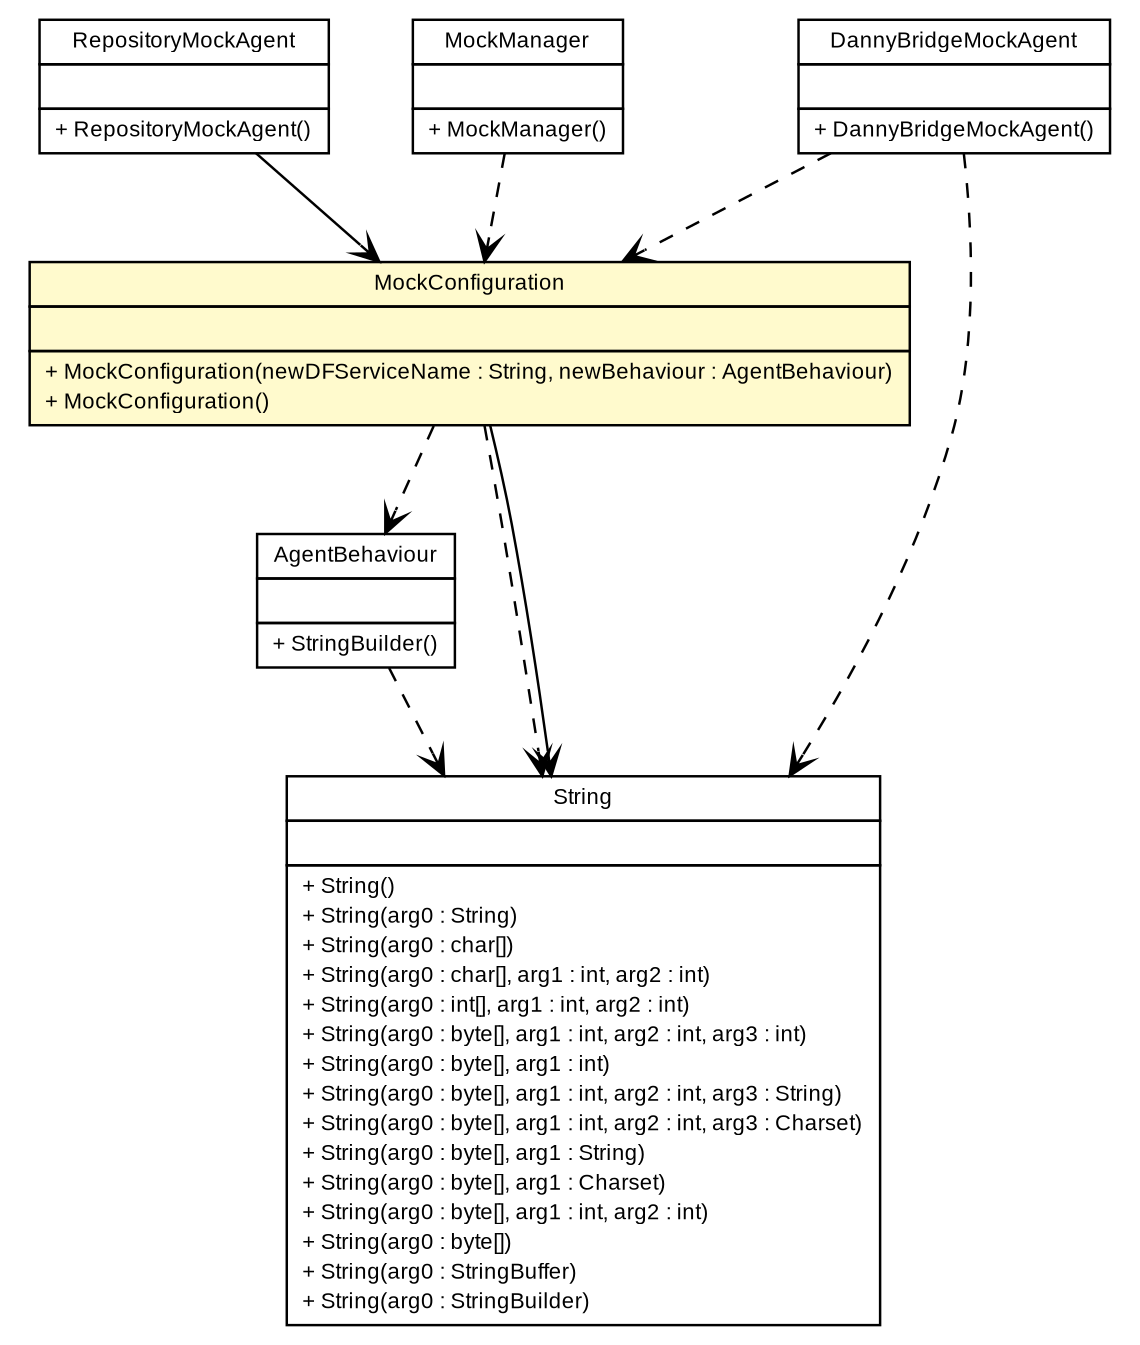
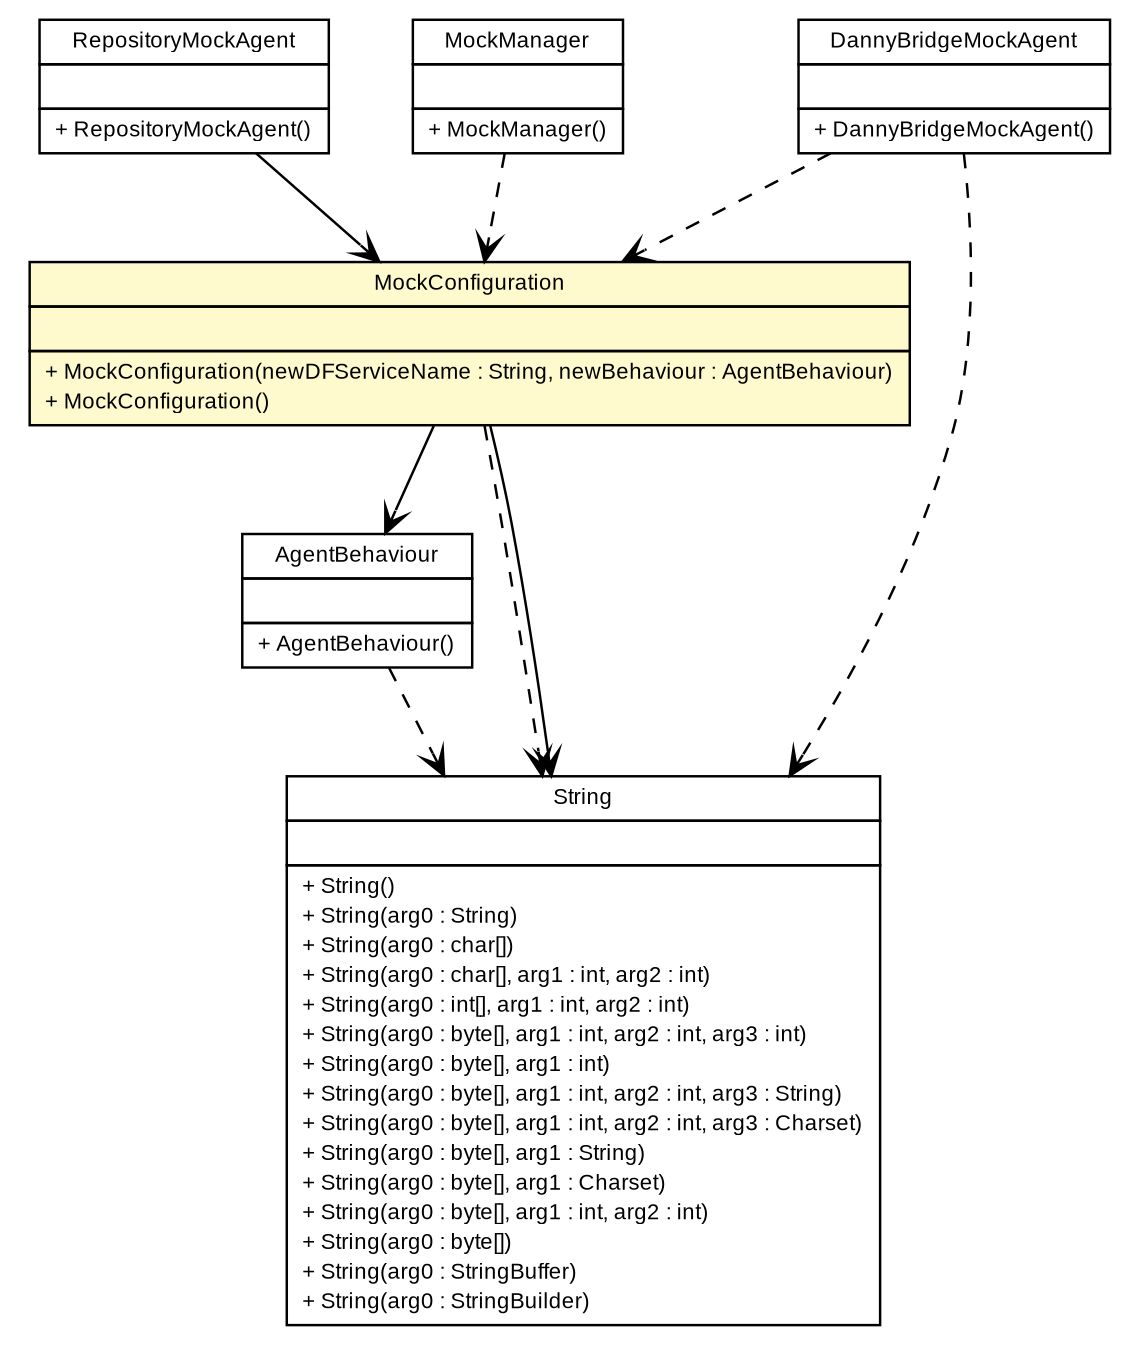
(415, 468) -> (415, 468)
(356, 644) -> (357, 644)
